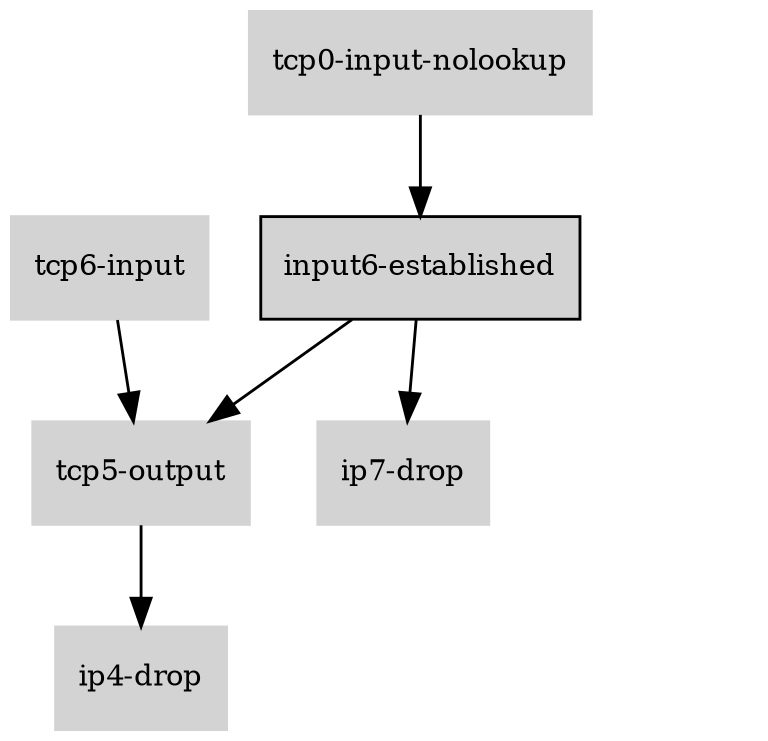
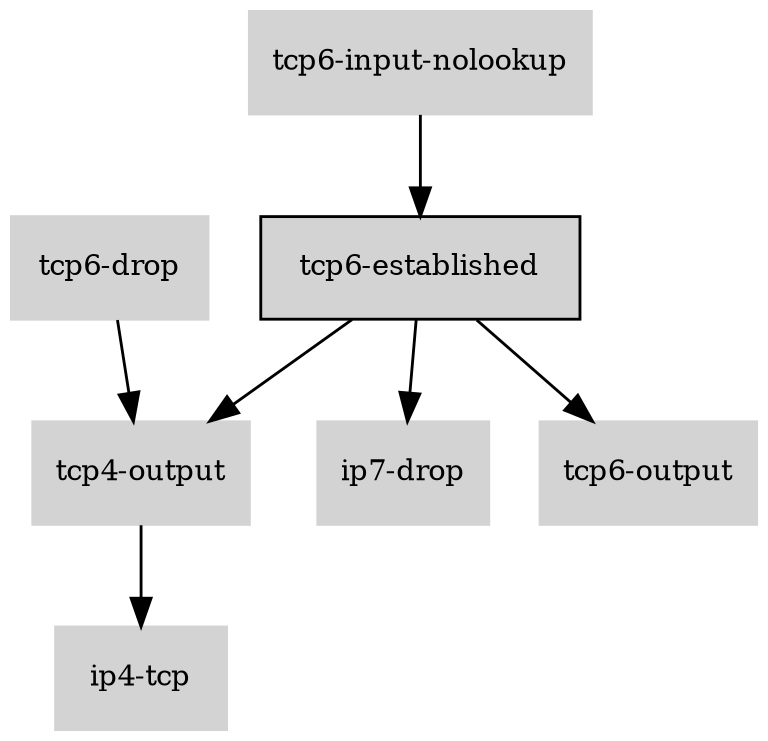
(420, 63) -> (420, 63)
(110, 268) -> (110, 268)
(420, 268) -> (420, 268)
(141, 473) -> (141, 473)
none -> (648, 473)
(141, 678) -> (141, 678)
